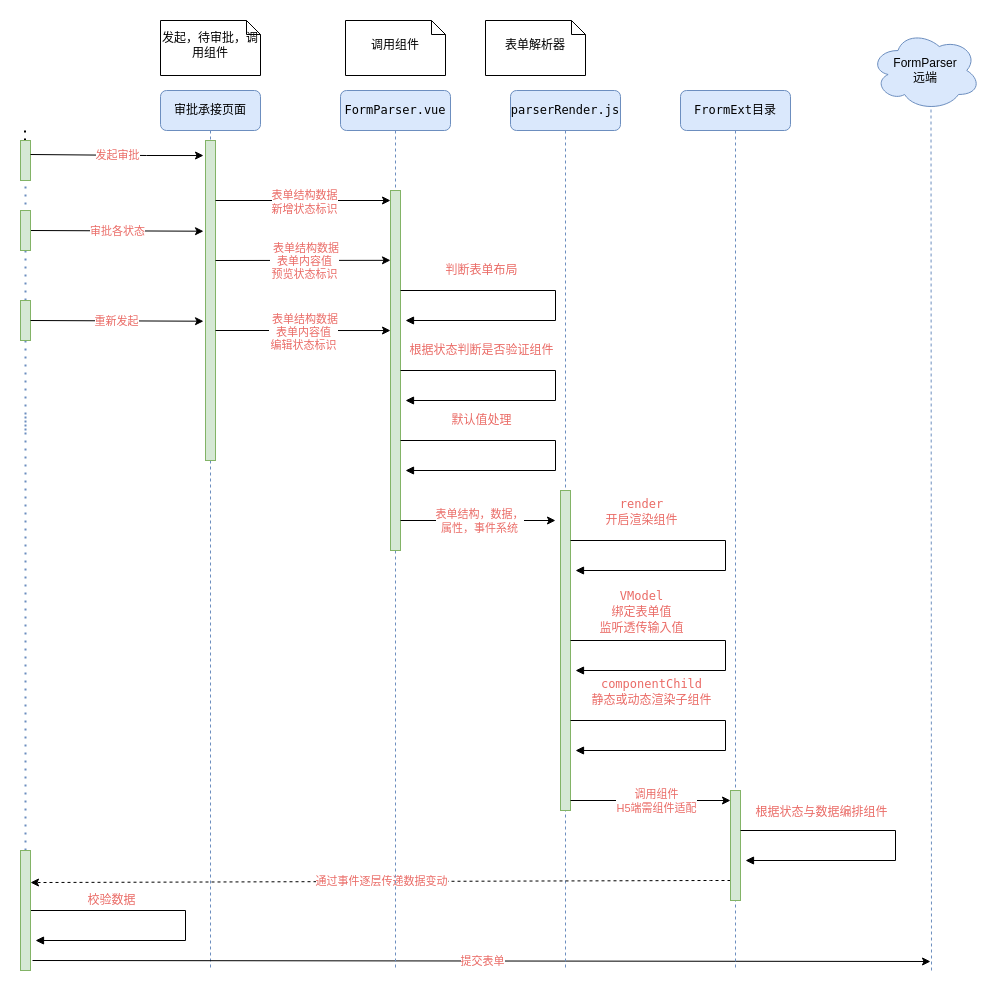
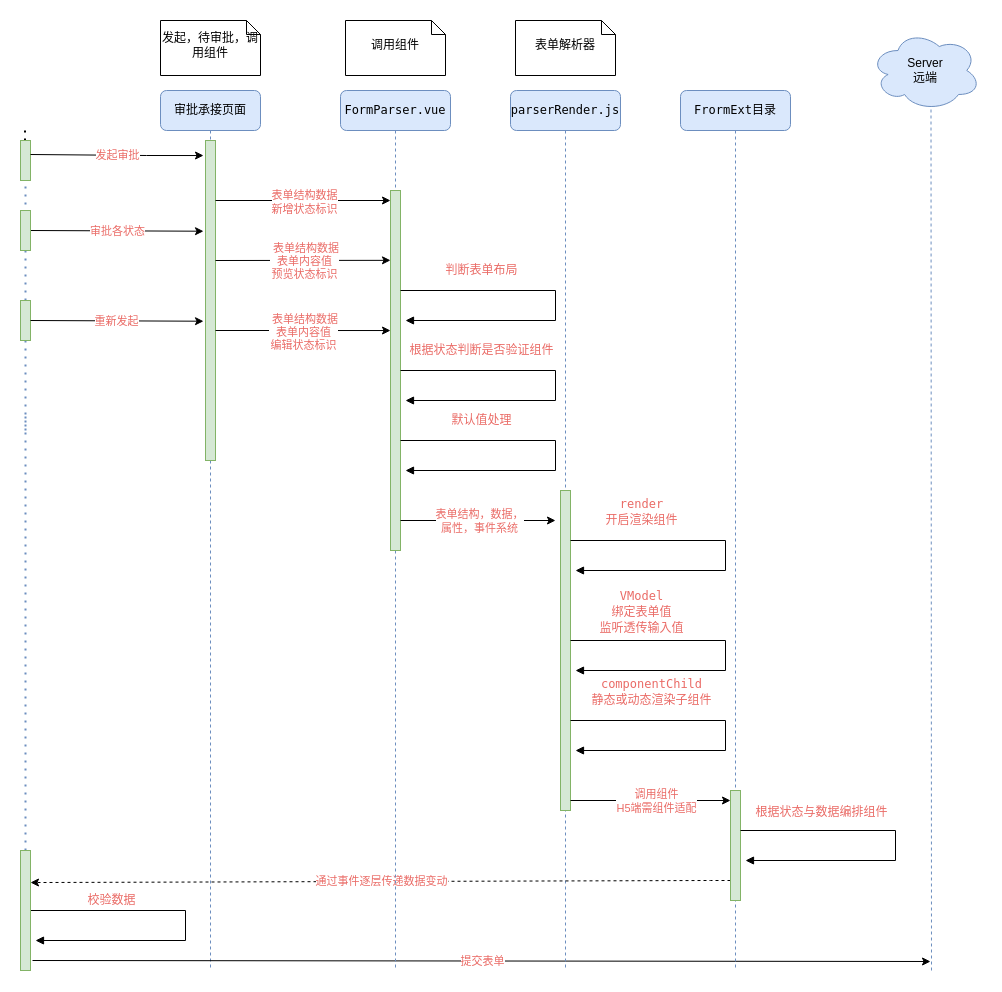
(536, 48) -> (566, 48)
(926, 71) -> (926, 71)
